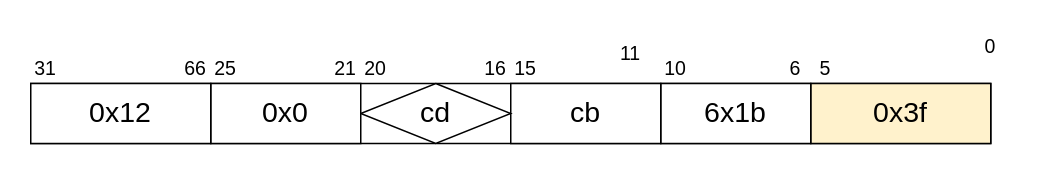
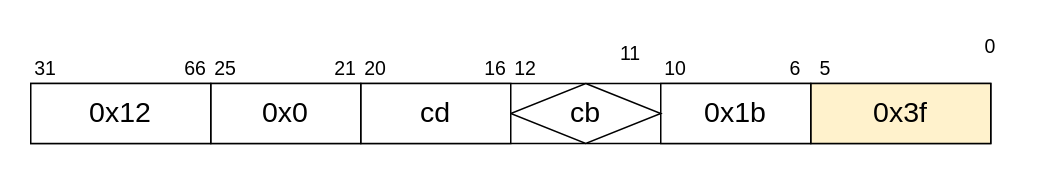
(526, 68) -> (526, 68)
(436, 113) -> (436, 113)
(586, 113) -> (586, 113)
(736, 113) -> (736, 113)
